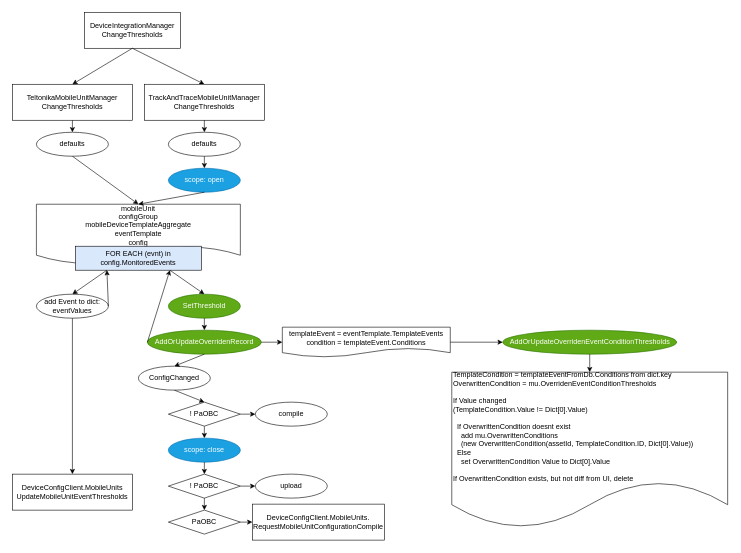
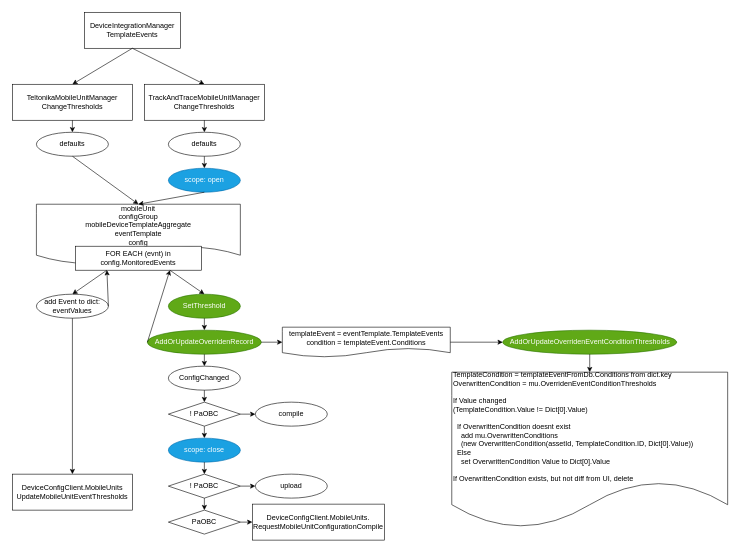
(132, 30) -> (132, 30)
(138, 258) -> (138, 258)
(174, 378) -> (204, 378)
